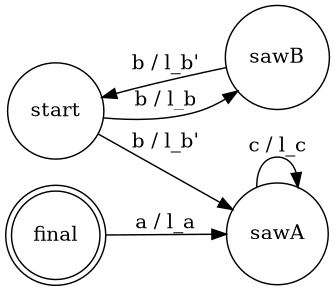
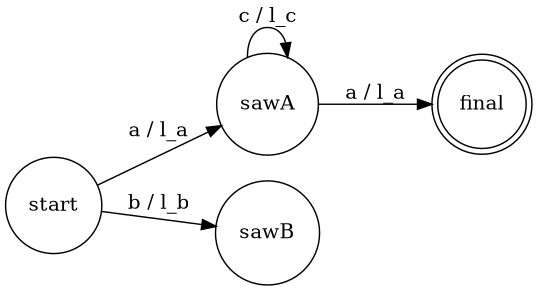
(171, 80) -> none
(166, 142) -> (159, 131)
(159, 235) -> (368, 104)
